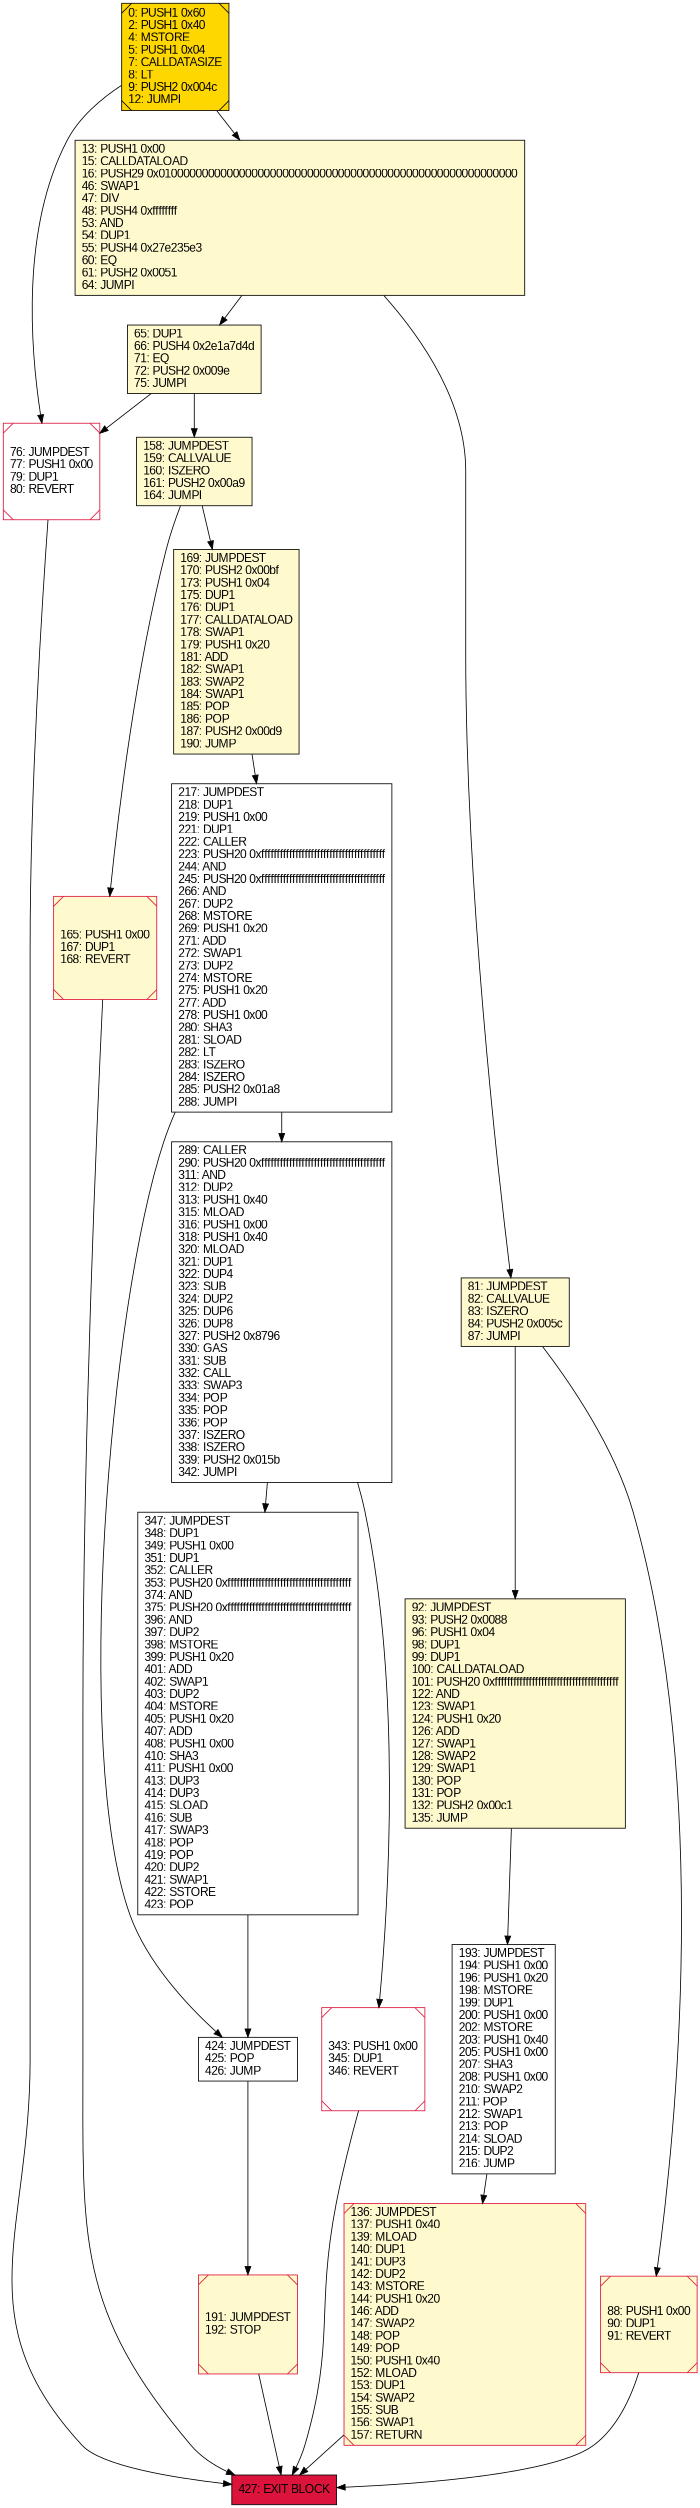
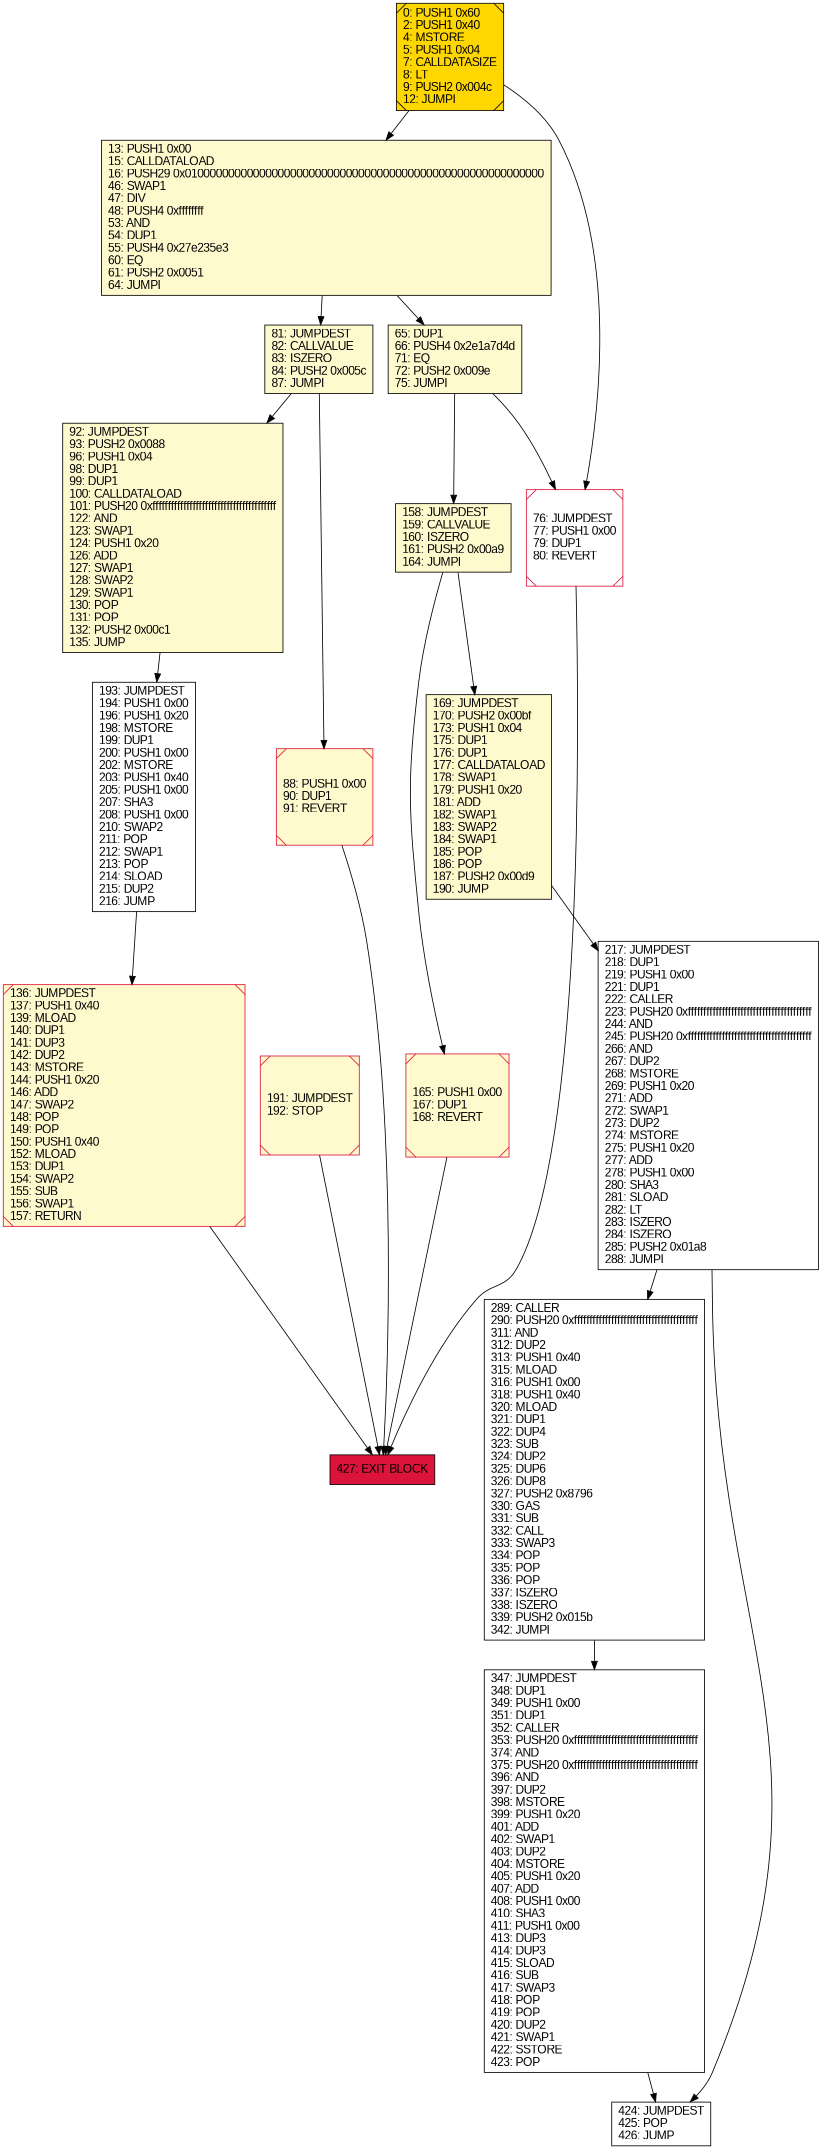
(373, 2059) -> none
(248, 2174) -> none
